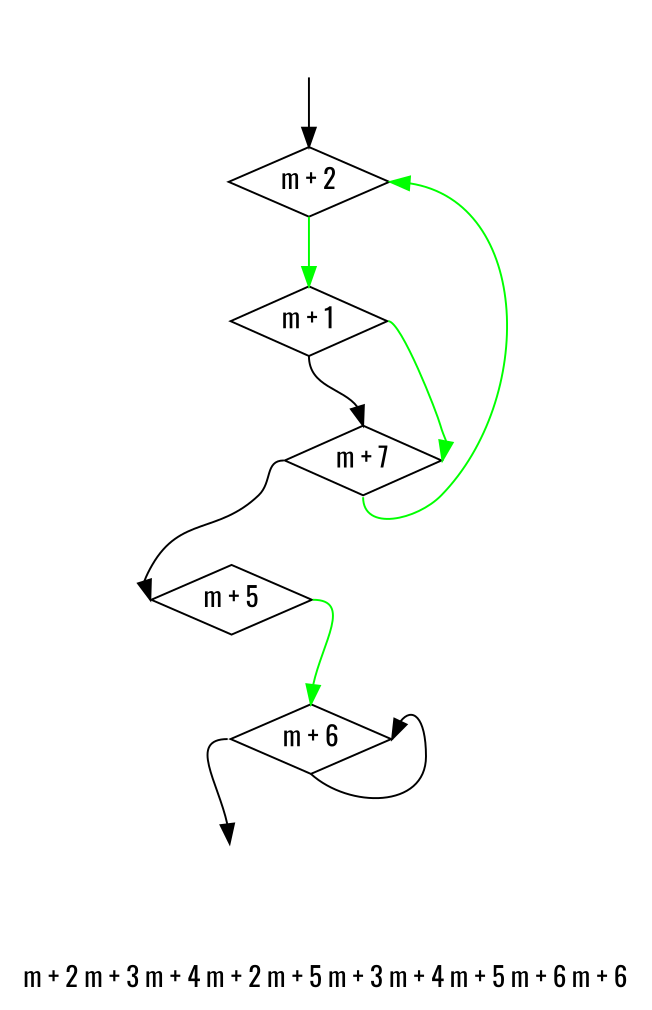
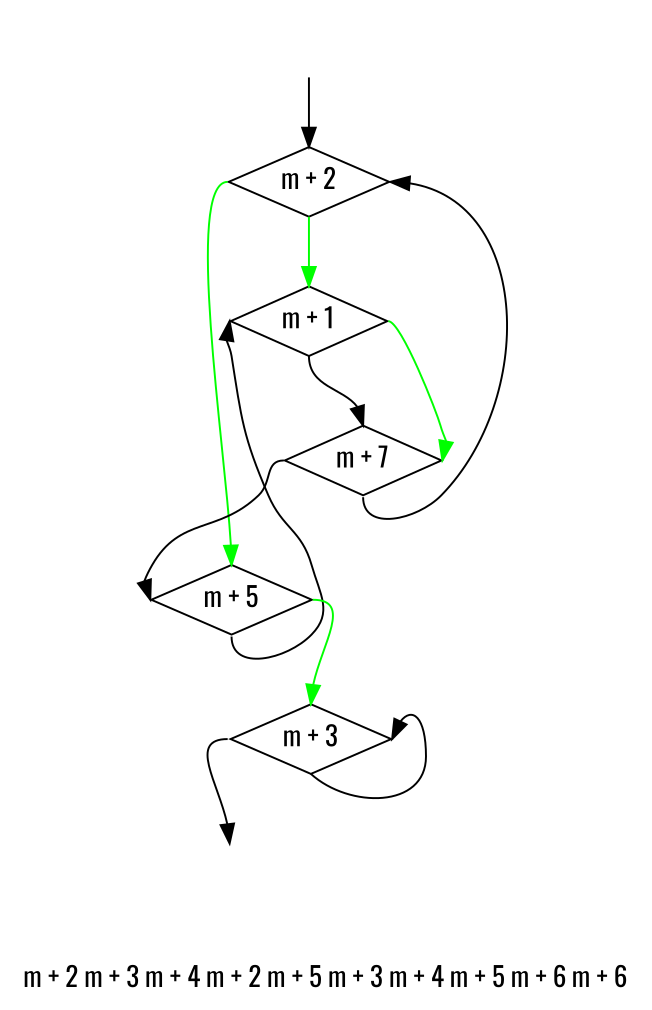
none -> (214, 361)
(502, 373) -> (502, 373)
none -> (295, 534)
(311, 739) -> (311, 739)
